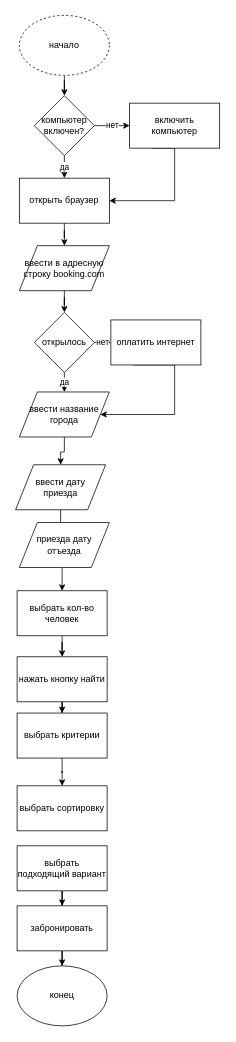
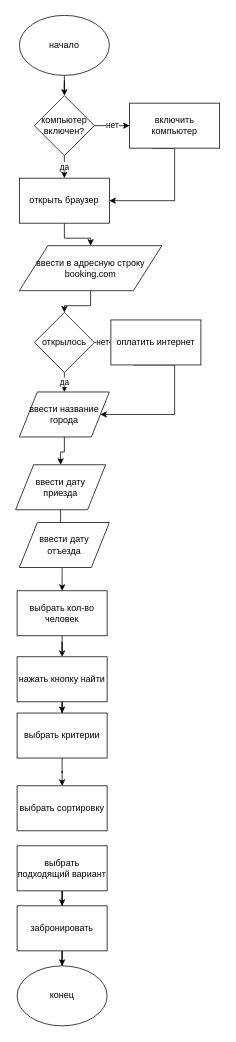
(64, 45) -> (64, 45)
(64, 268) -> (90, 268)
(64, 545) -> (64, 545)
